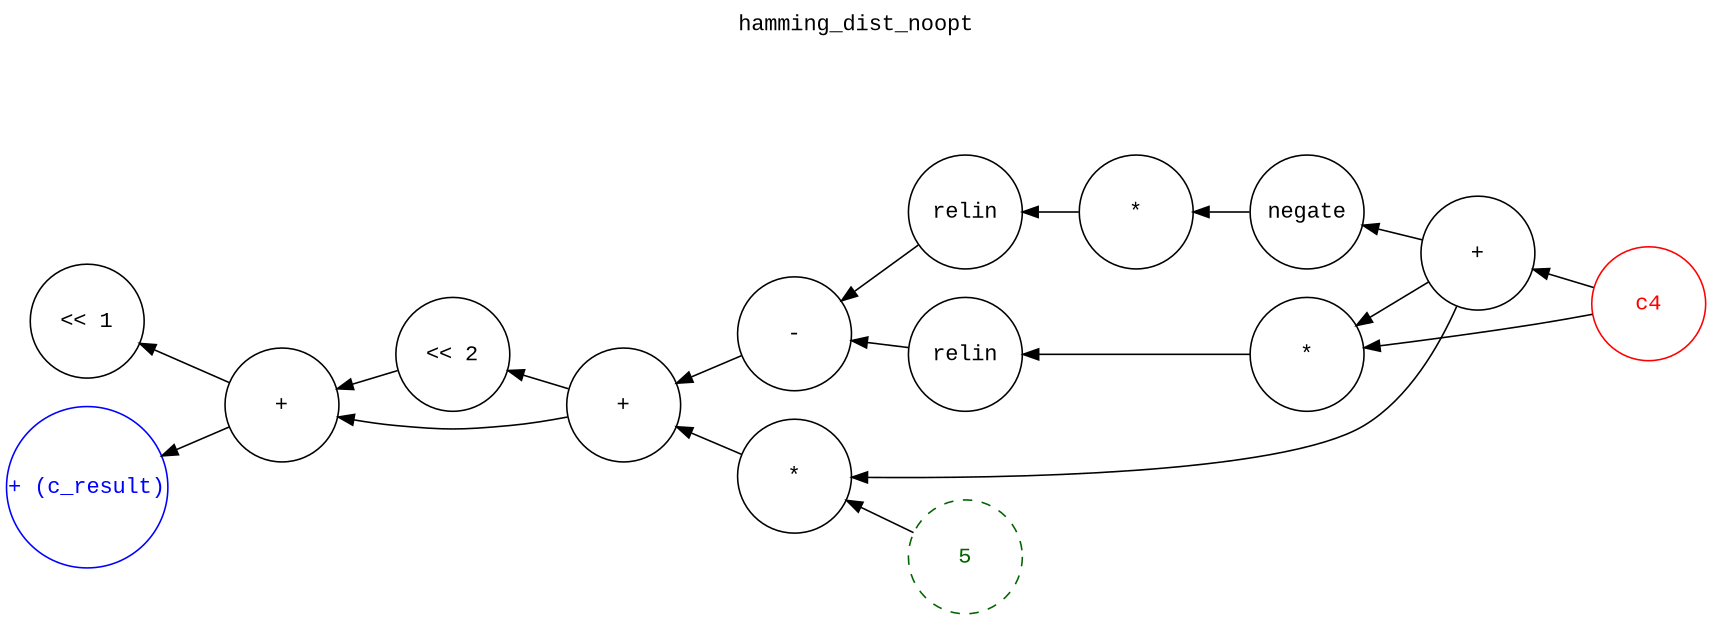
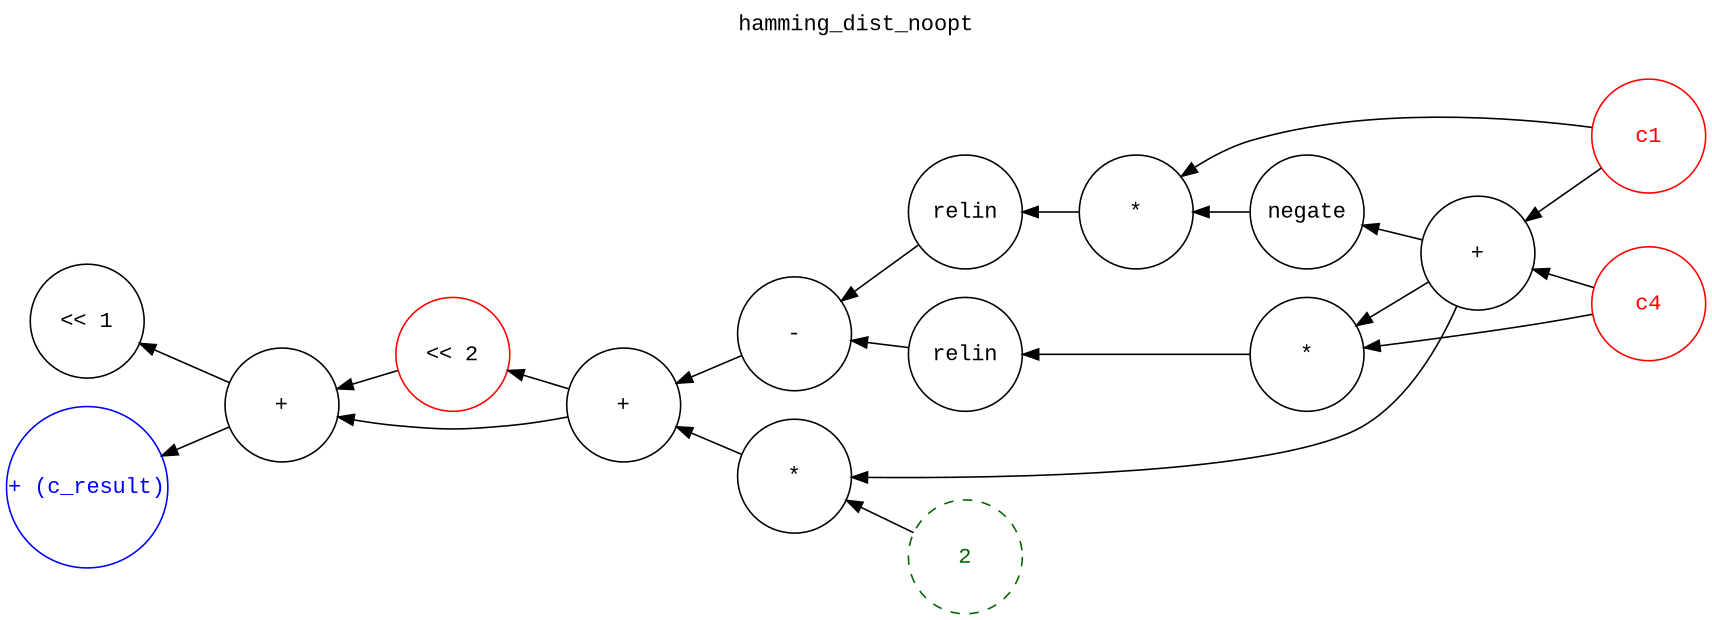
none -> (1649, 136)
(453, 354) -> (453, 354)
(965, 557) -> (965, 557)
